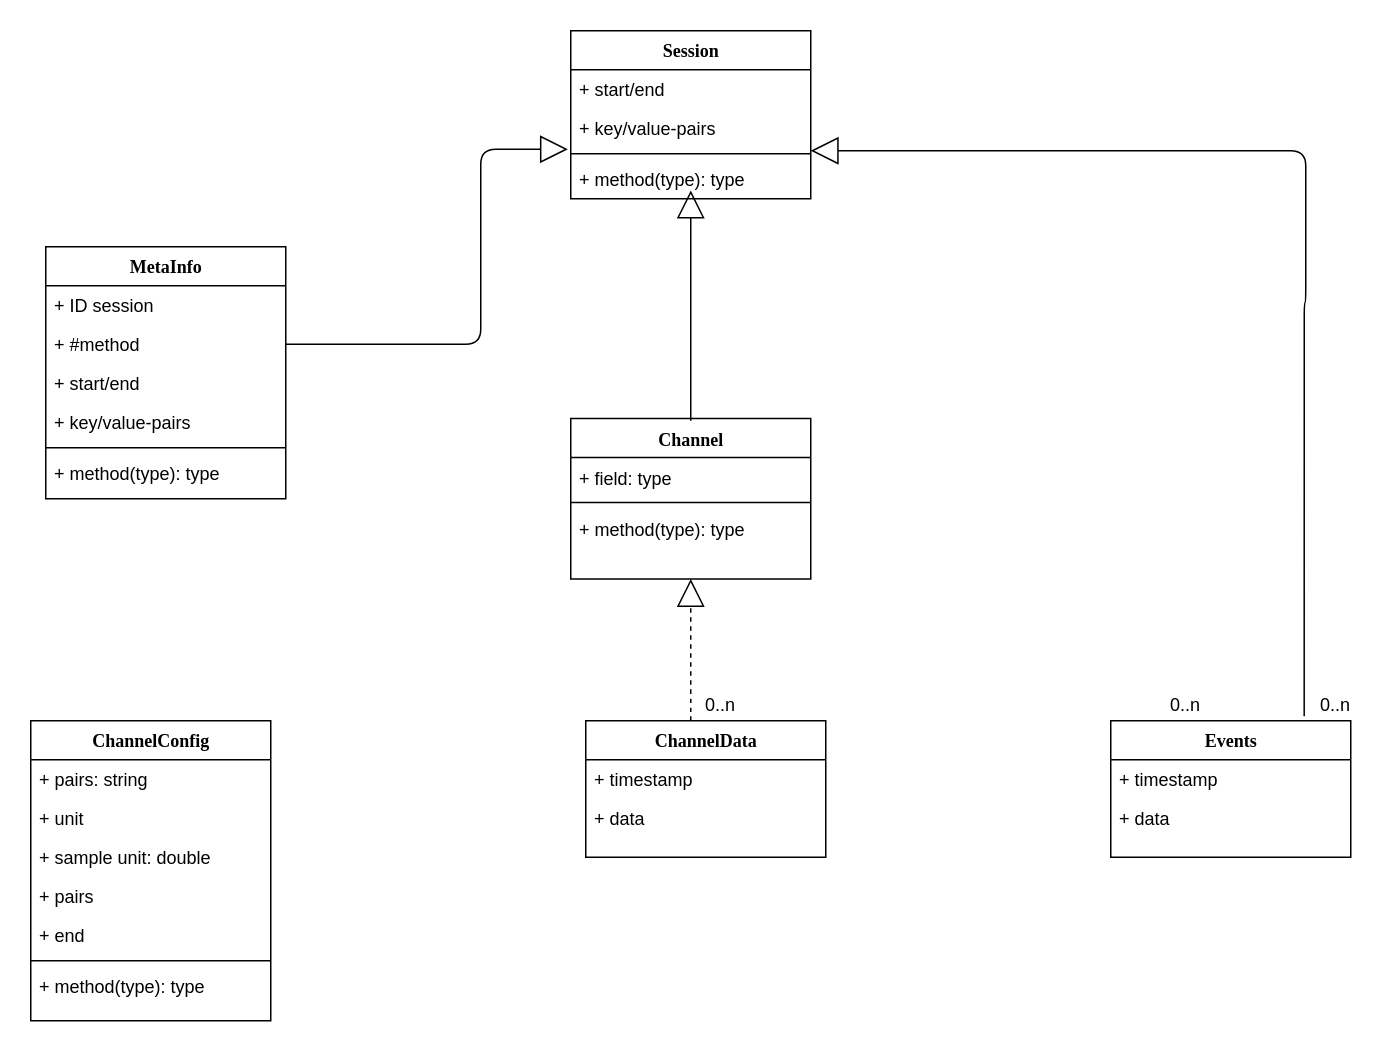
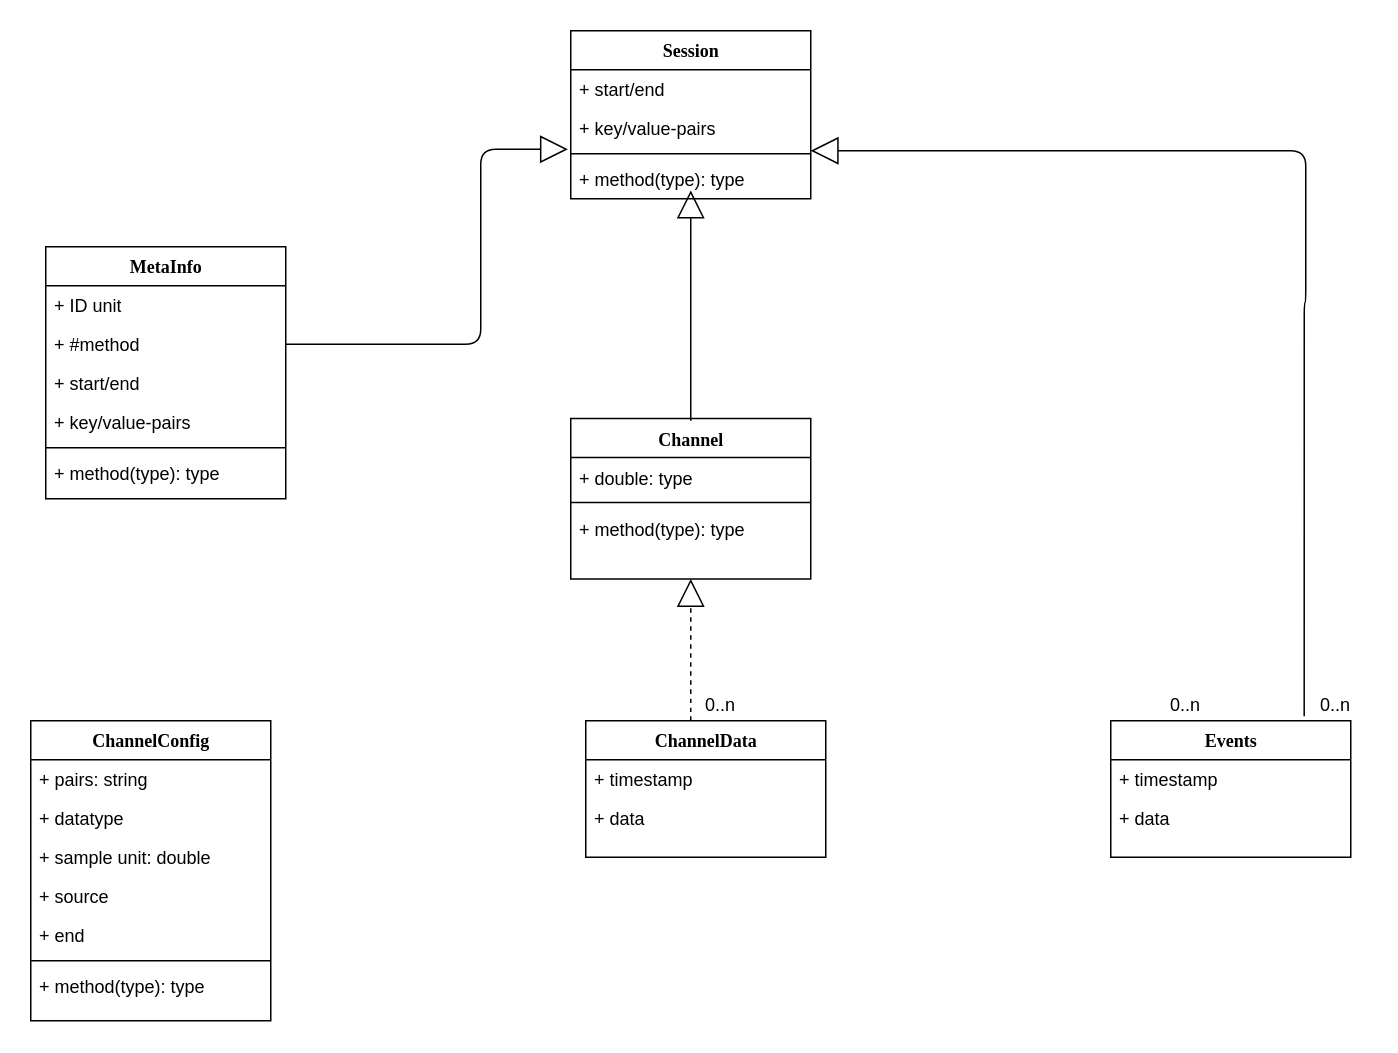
(108, 307) -> (93, 307)
(634, 480) -> (641, 480)
(65, 820) -> (88, 820)
(70, 898) -> (78, 898)
